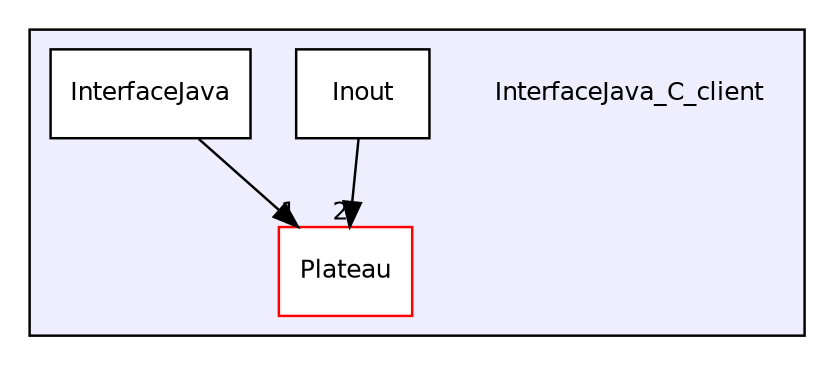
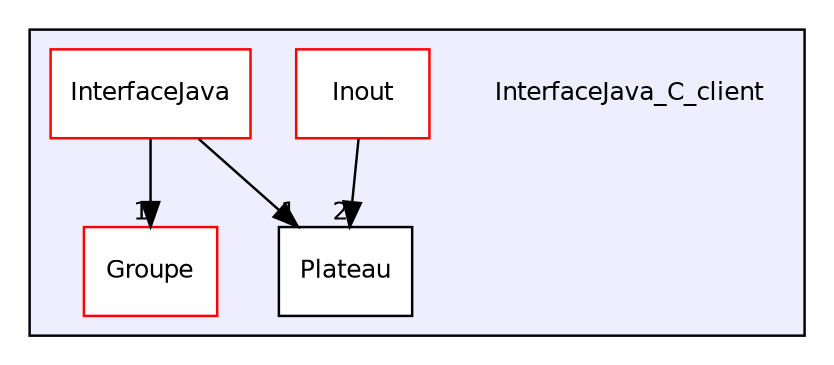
(151, 94) -> (151, 94)
(363, 94) -> (363, 94)
none -> (151, 271)
(346, 271) -> (346, 271)
